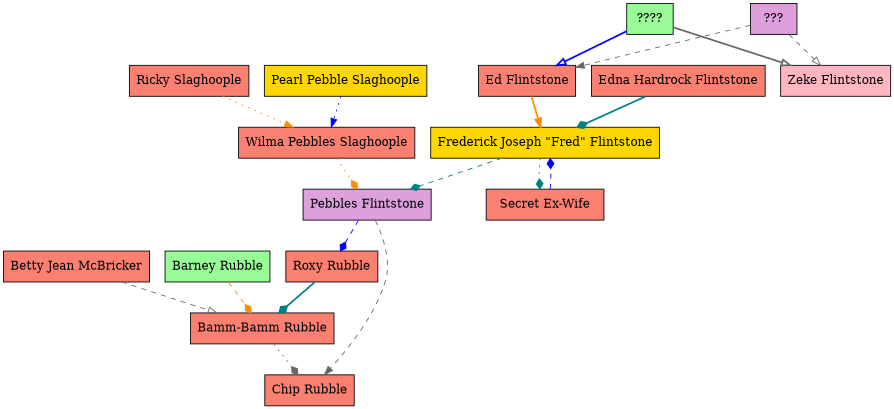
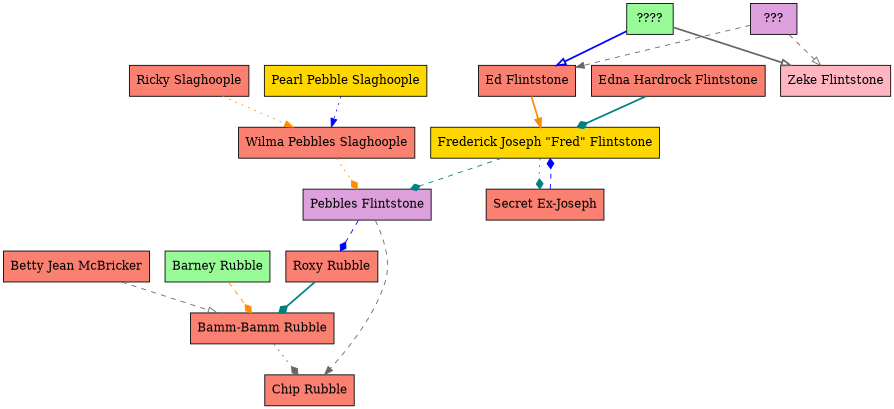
(545, 205) -> (545, 205)
